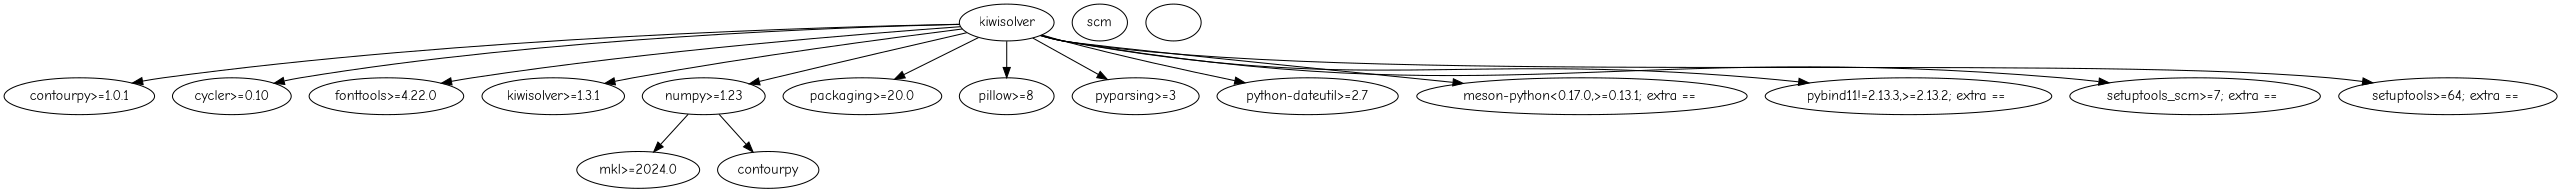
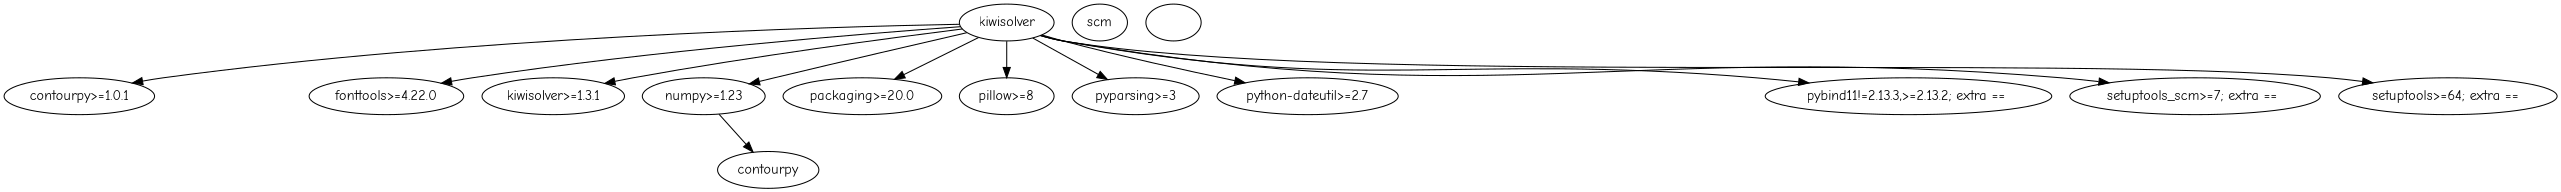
(232, 96) -> none
(1582, 96) -> none
(638, 170) -> none
